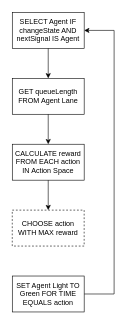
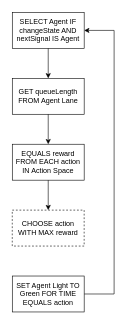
(48, 162) -> (48, 162)
